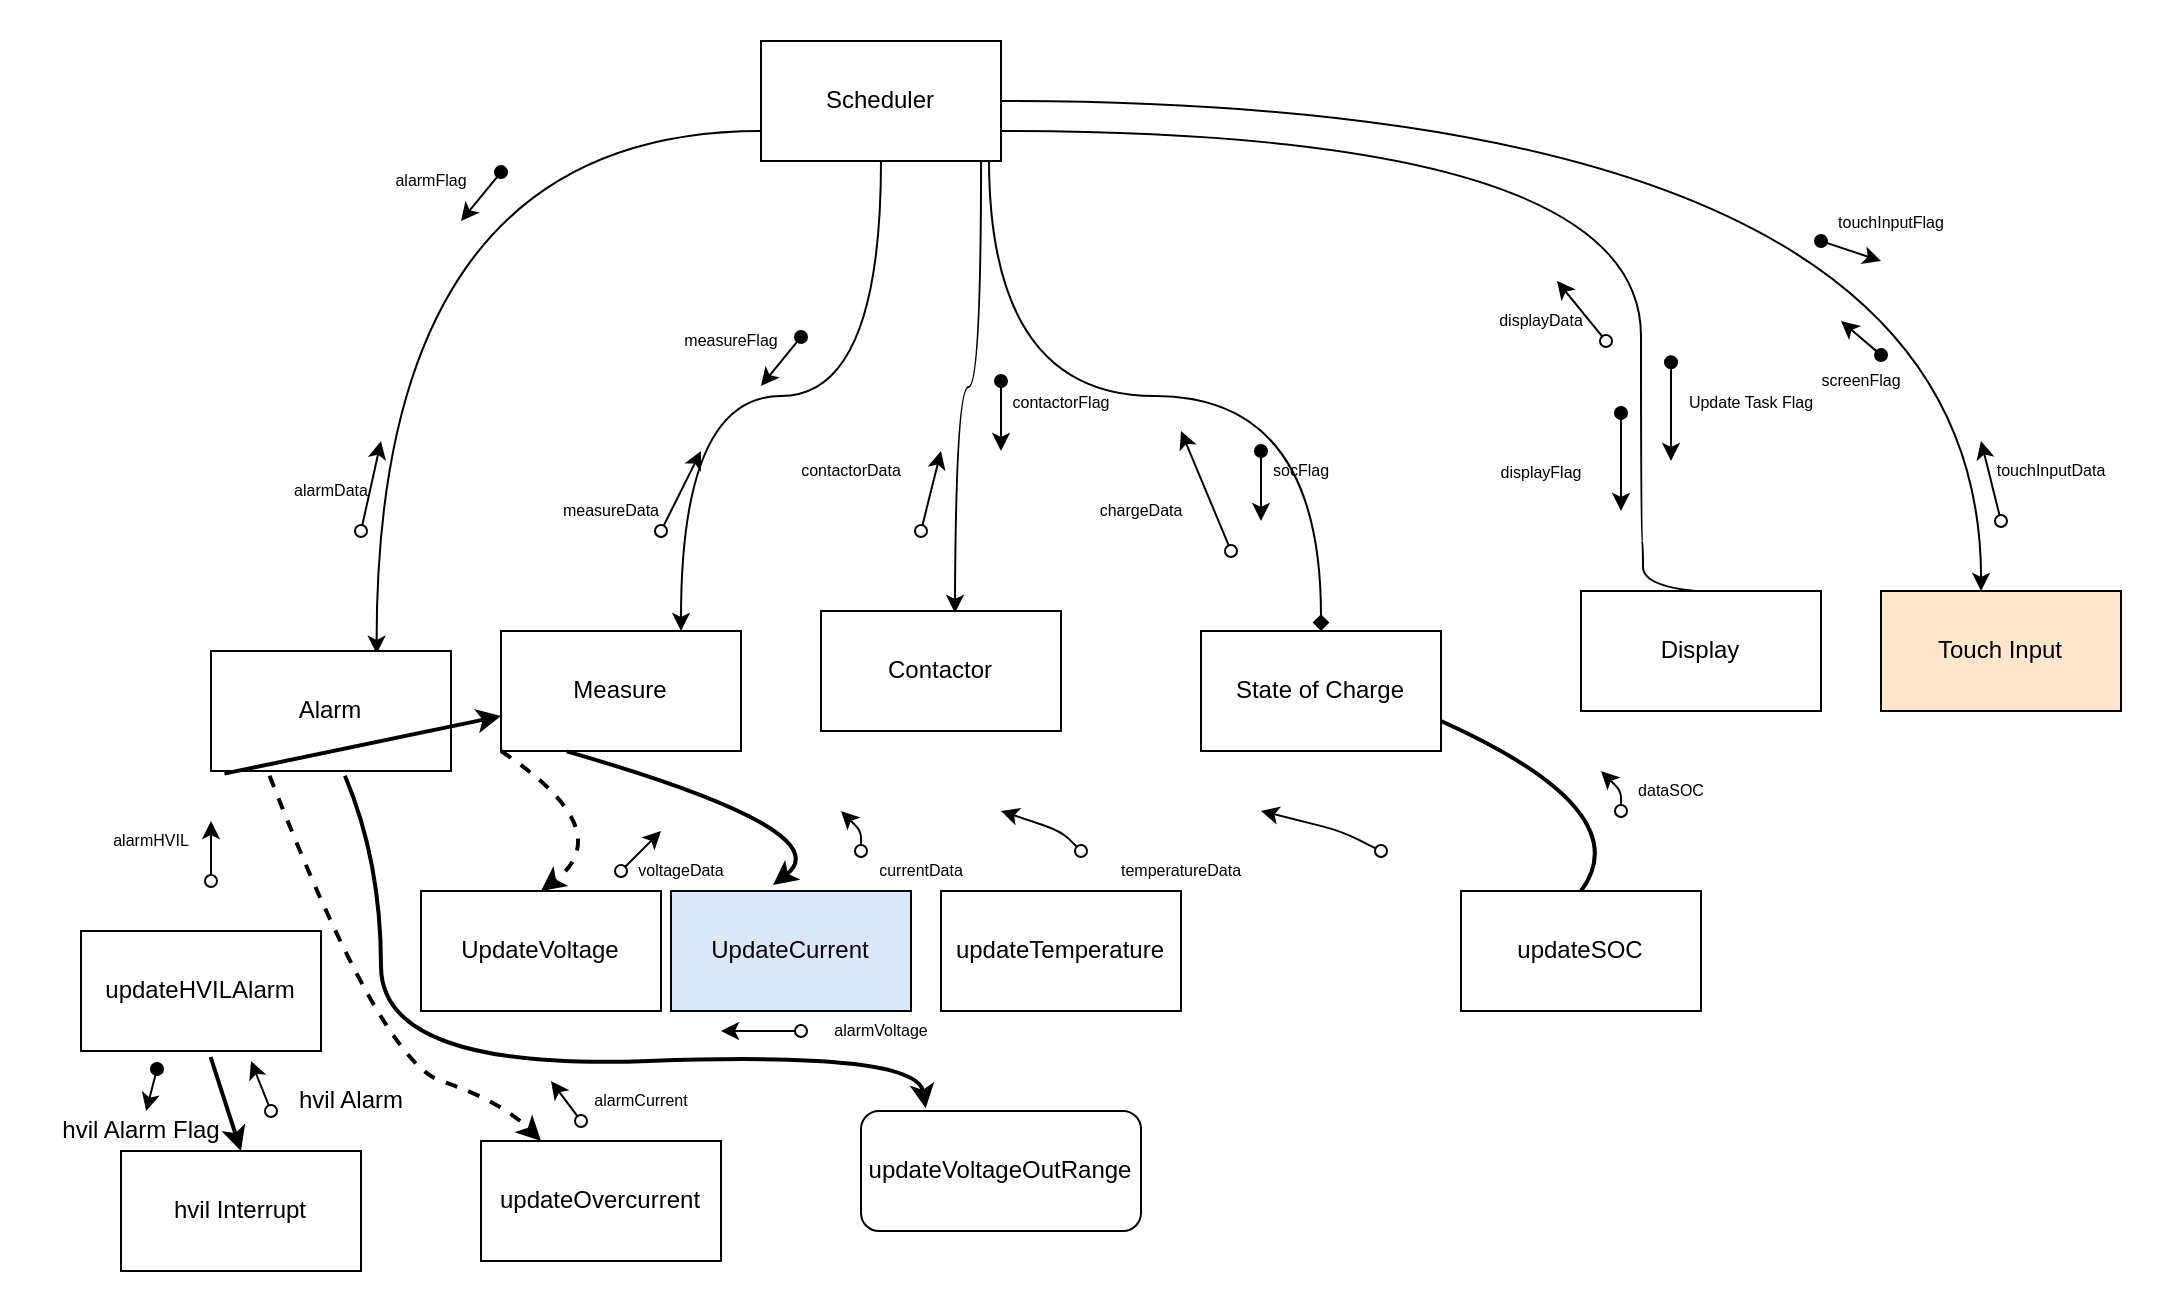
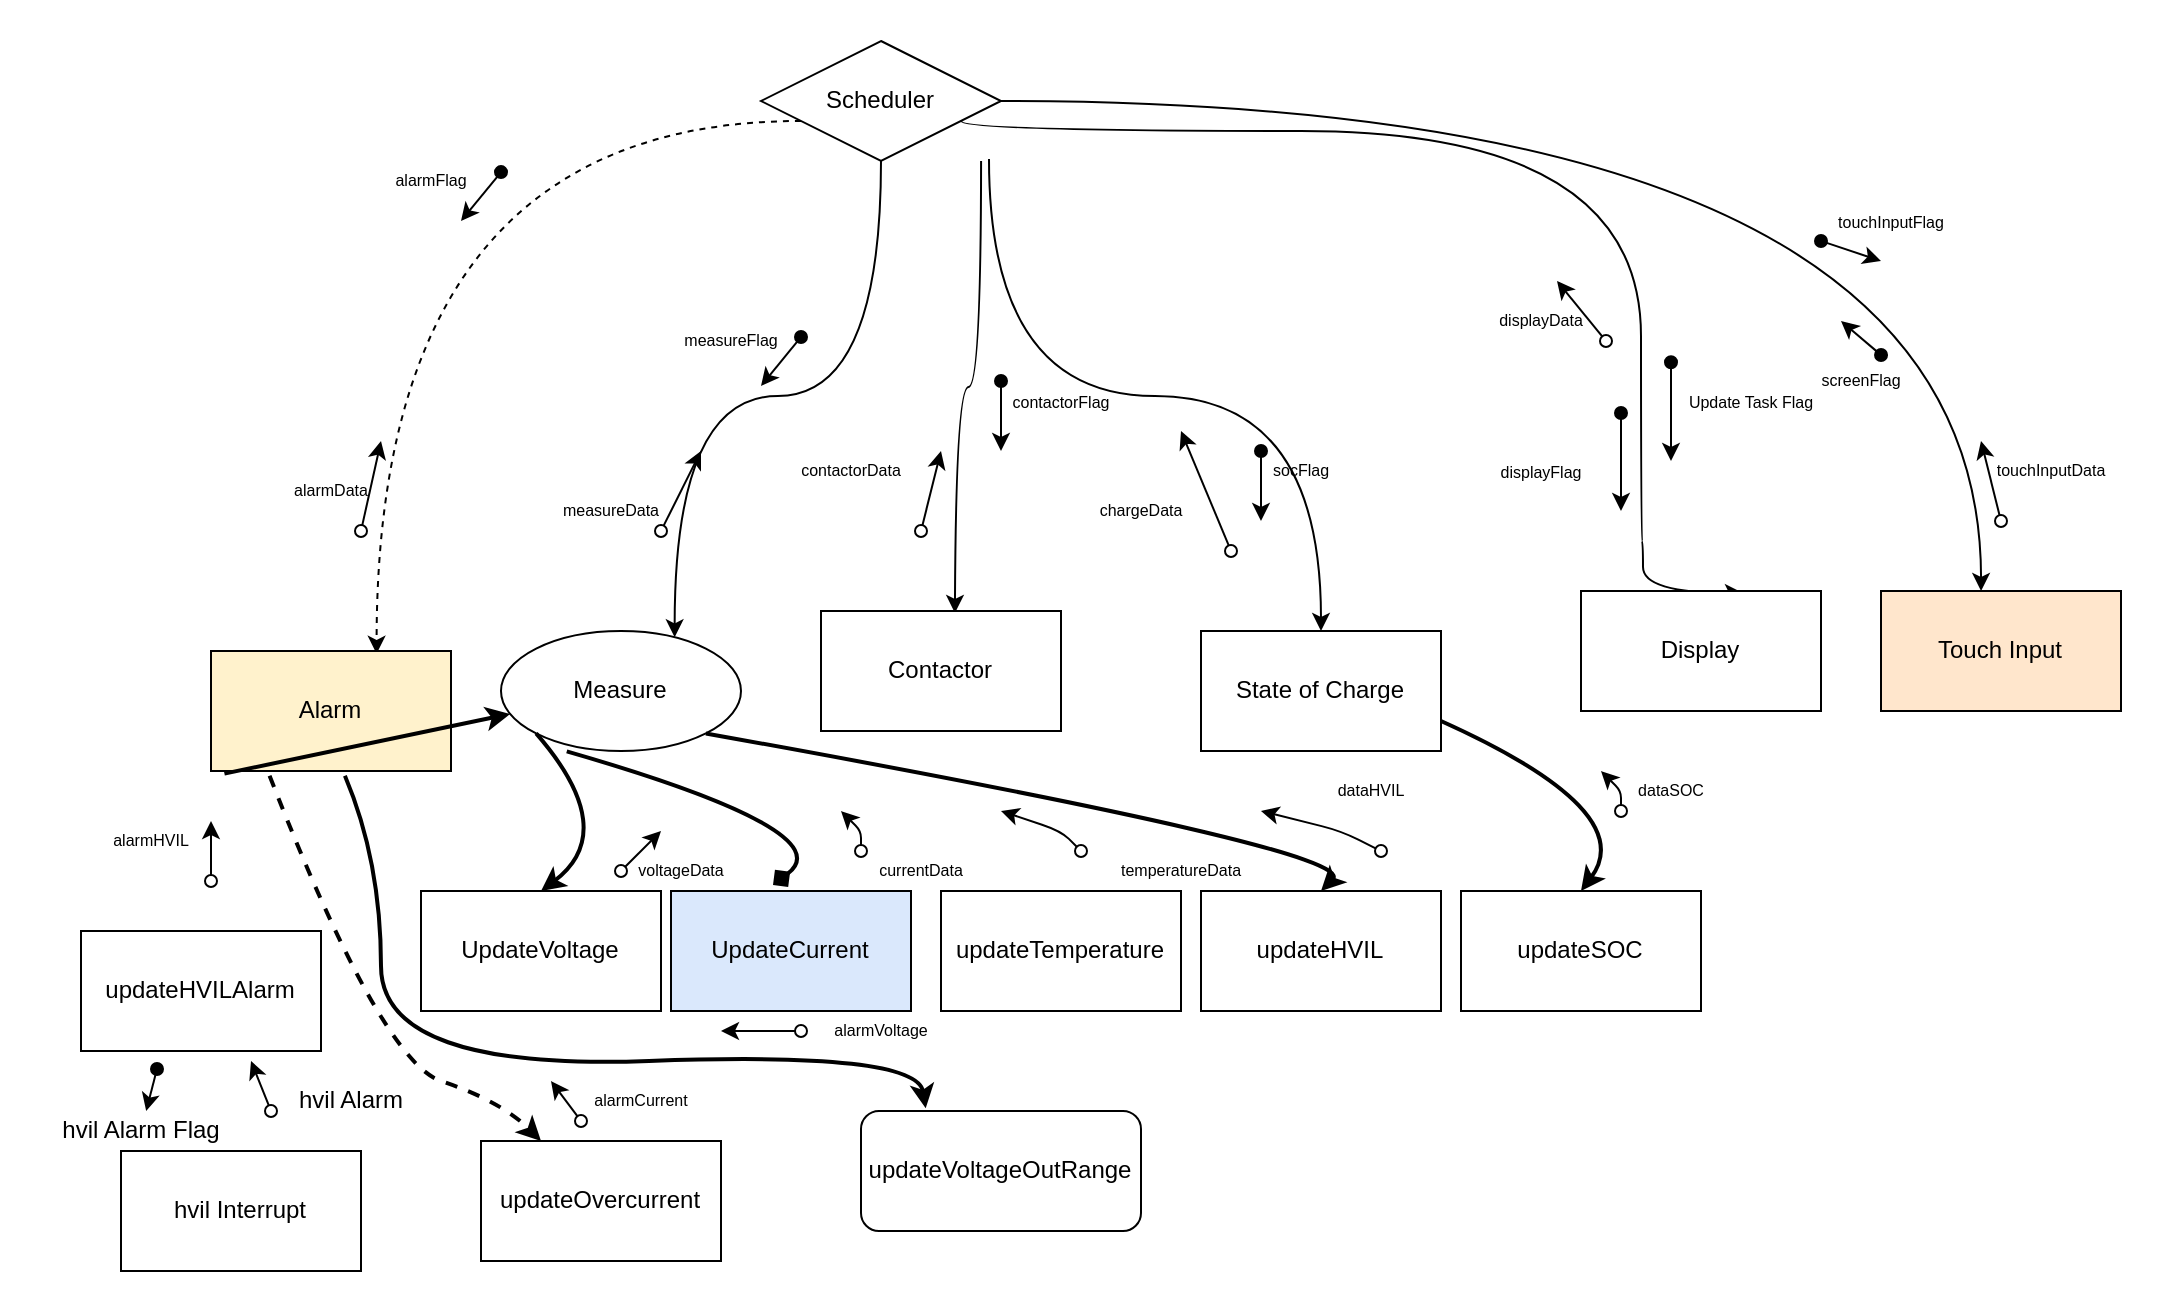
(881, 101) -> (881, 101)
(454, 289) -> (467, 275)
(1668, 587) -> (1667, 587)
(1321, 615) -> (1321, 616)
(621, 691) -> (621, 691)
(331, 711) -> (331, 711)
(526, 769) -> (580, 805)
none -> (1371, 791)
none -> (1024, 793)
(1573, 806) -> (1572, 800)
(781, 836) -> (782, 836)
none -> (1321, 951)
(223, 1096) -> none
